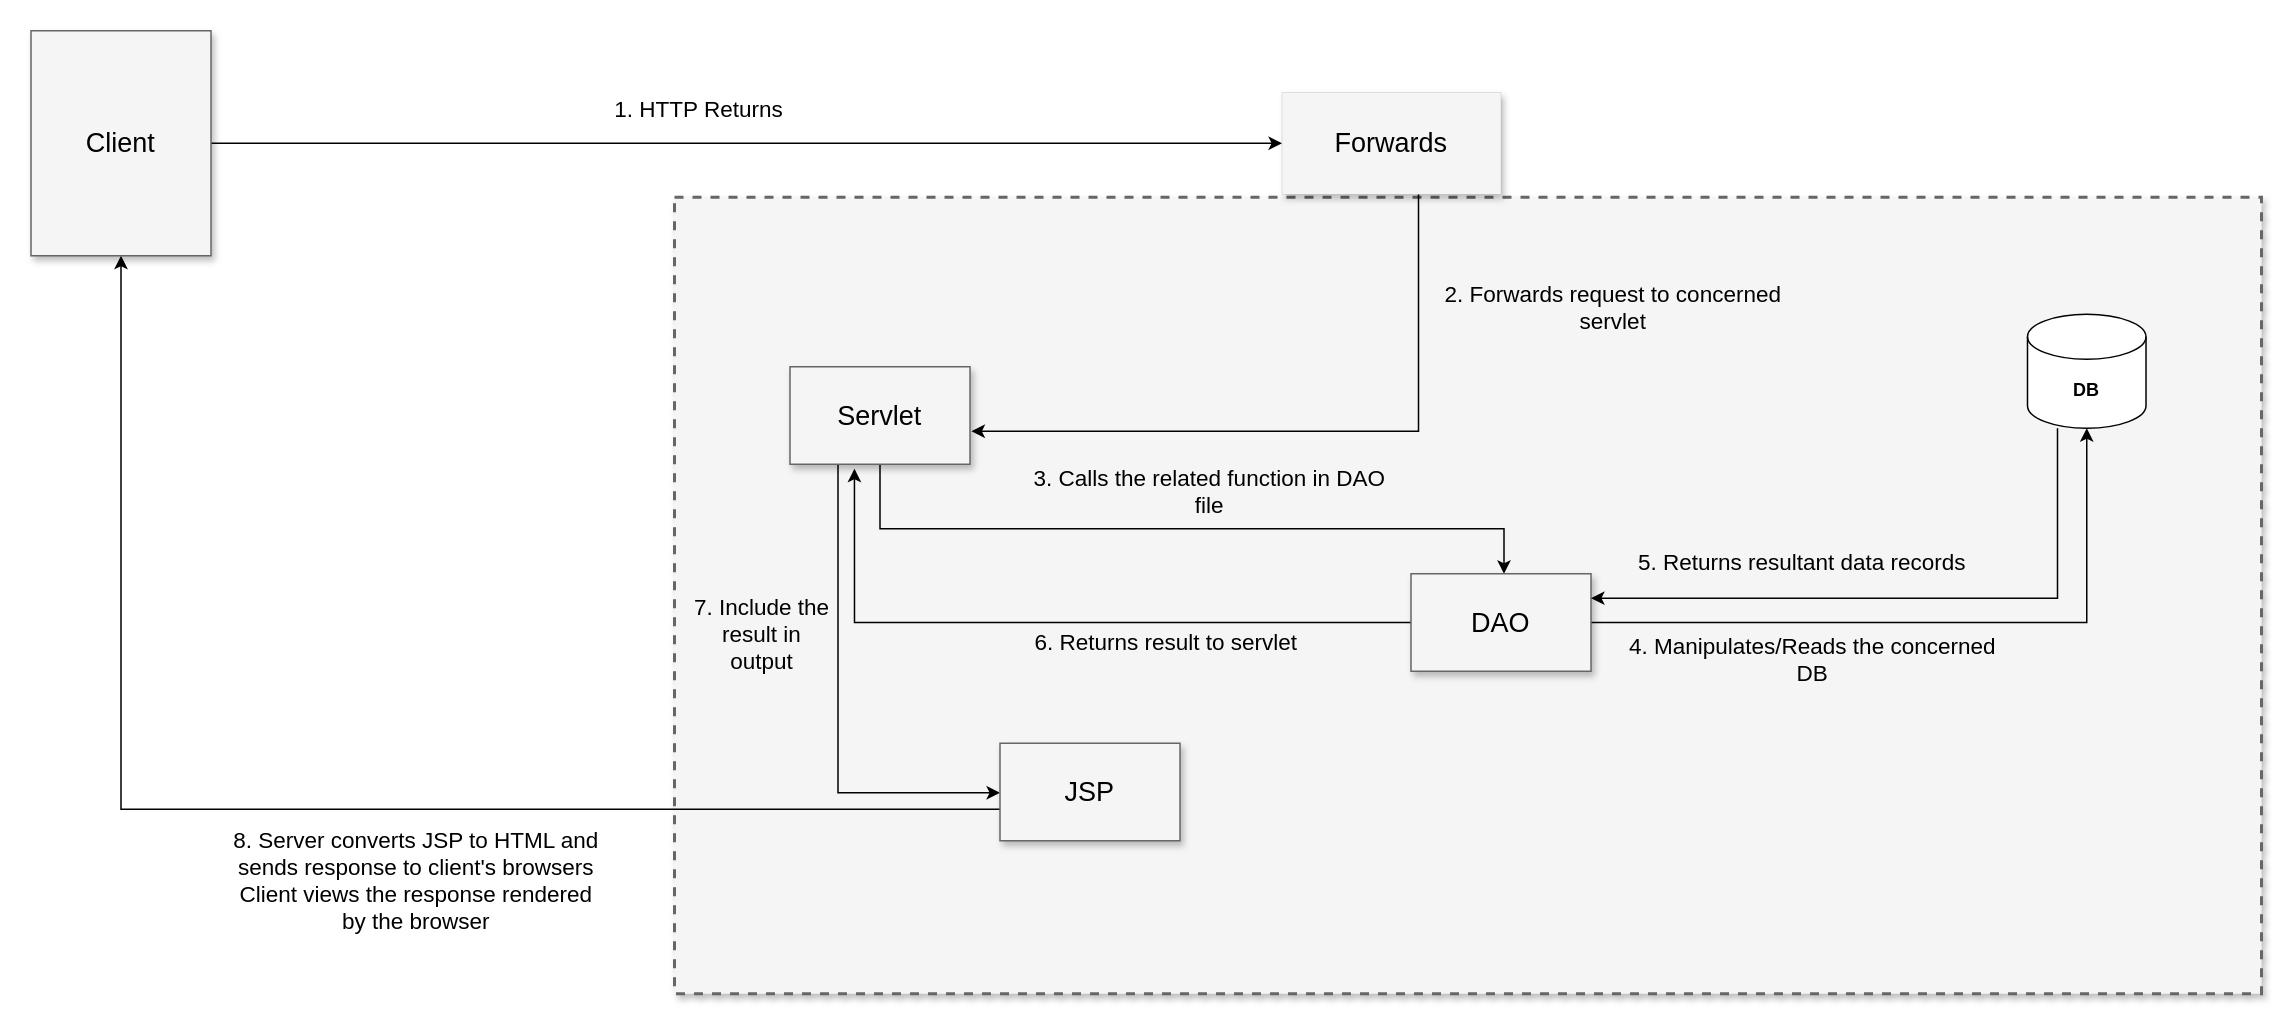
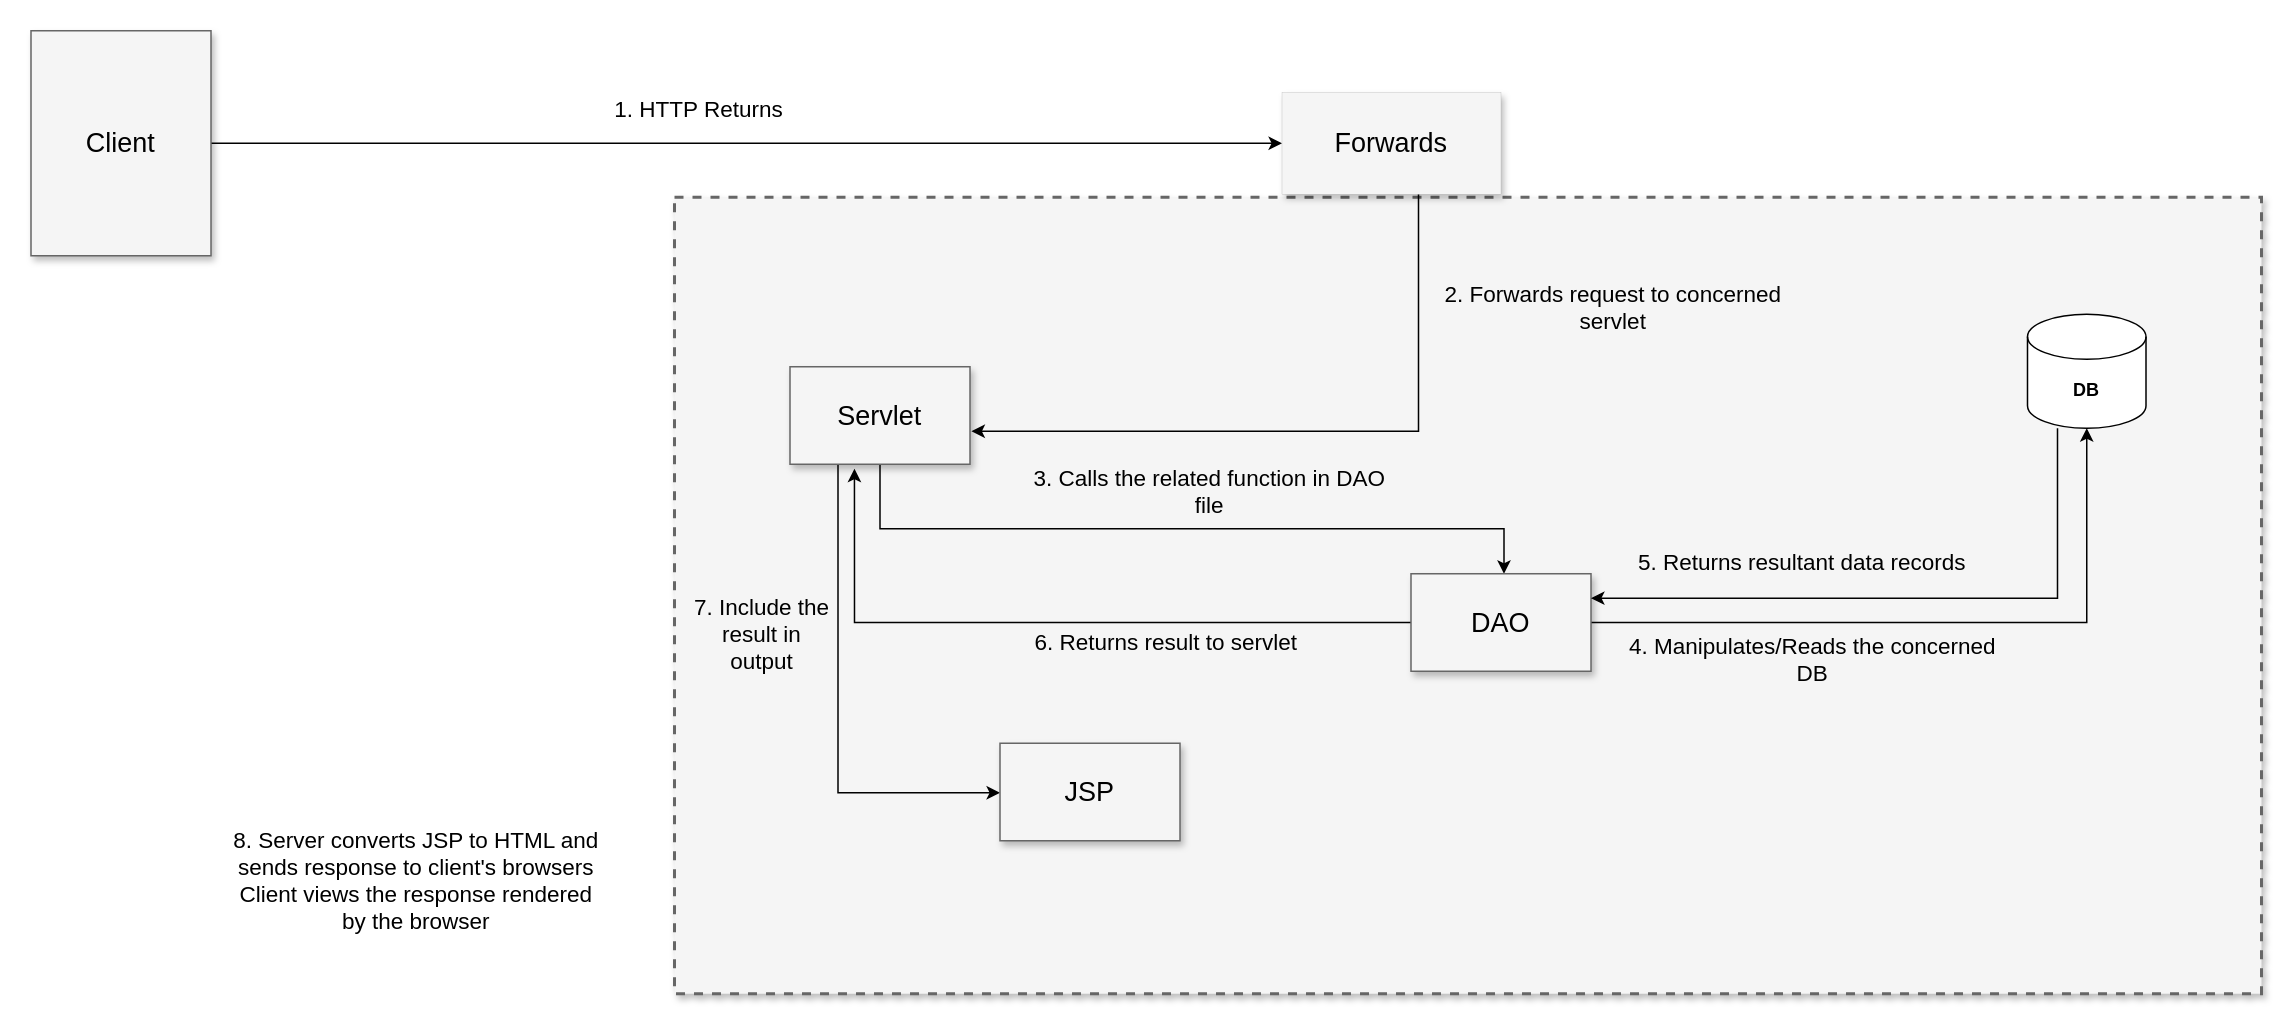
(289, 809) -> none
